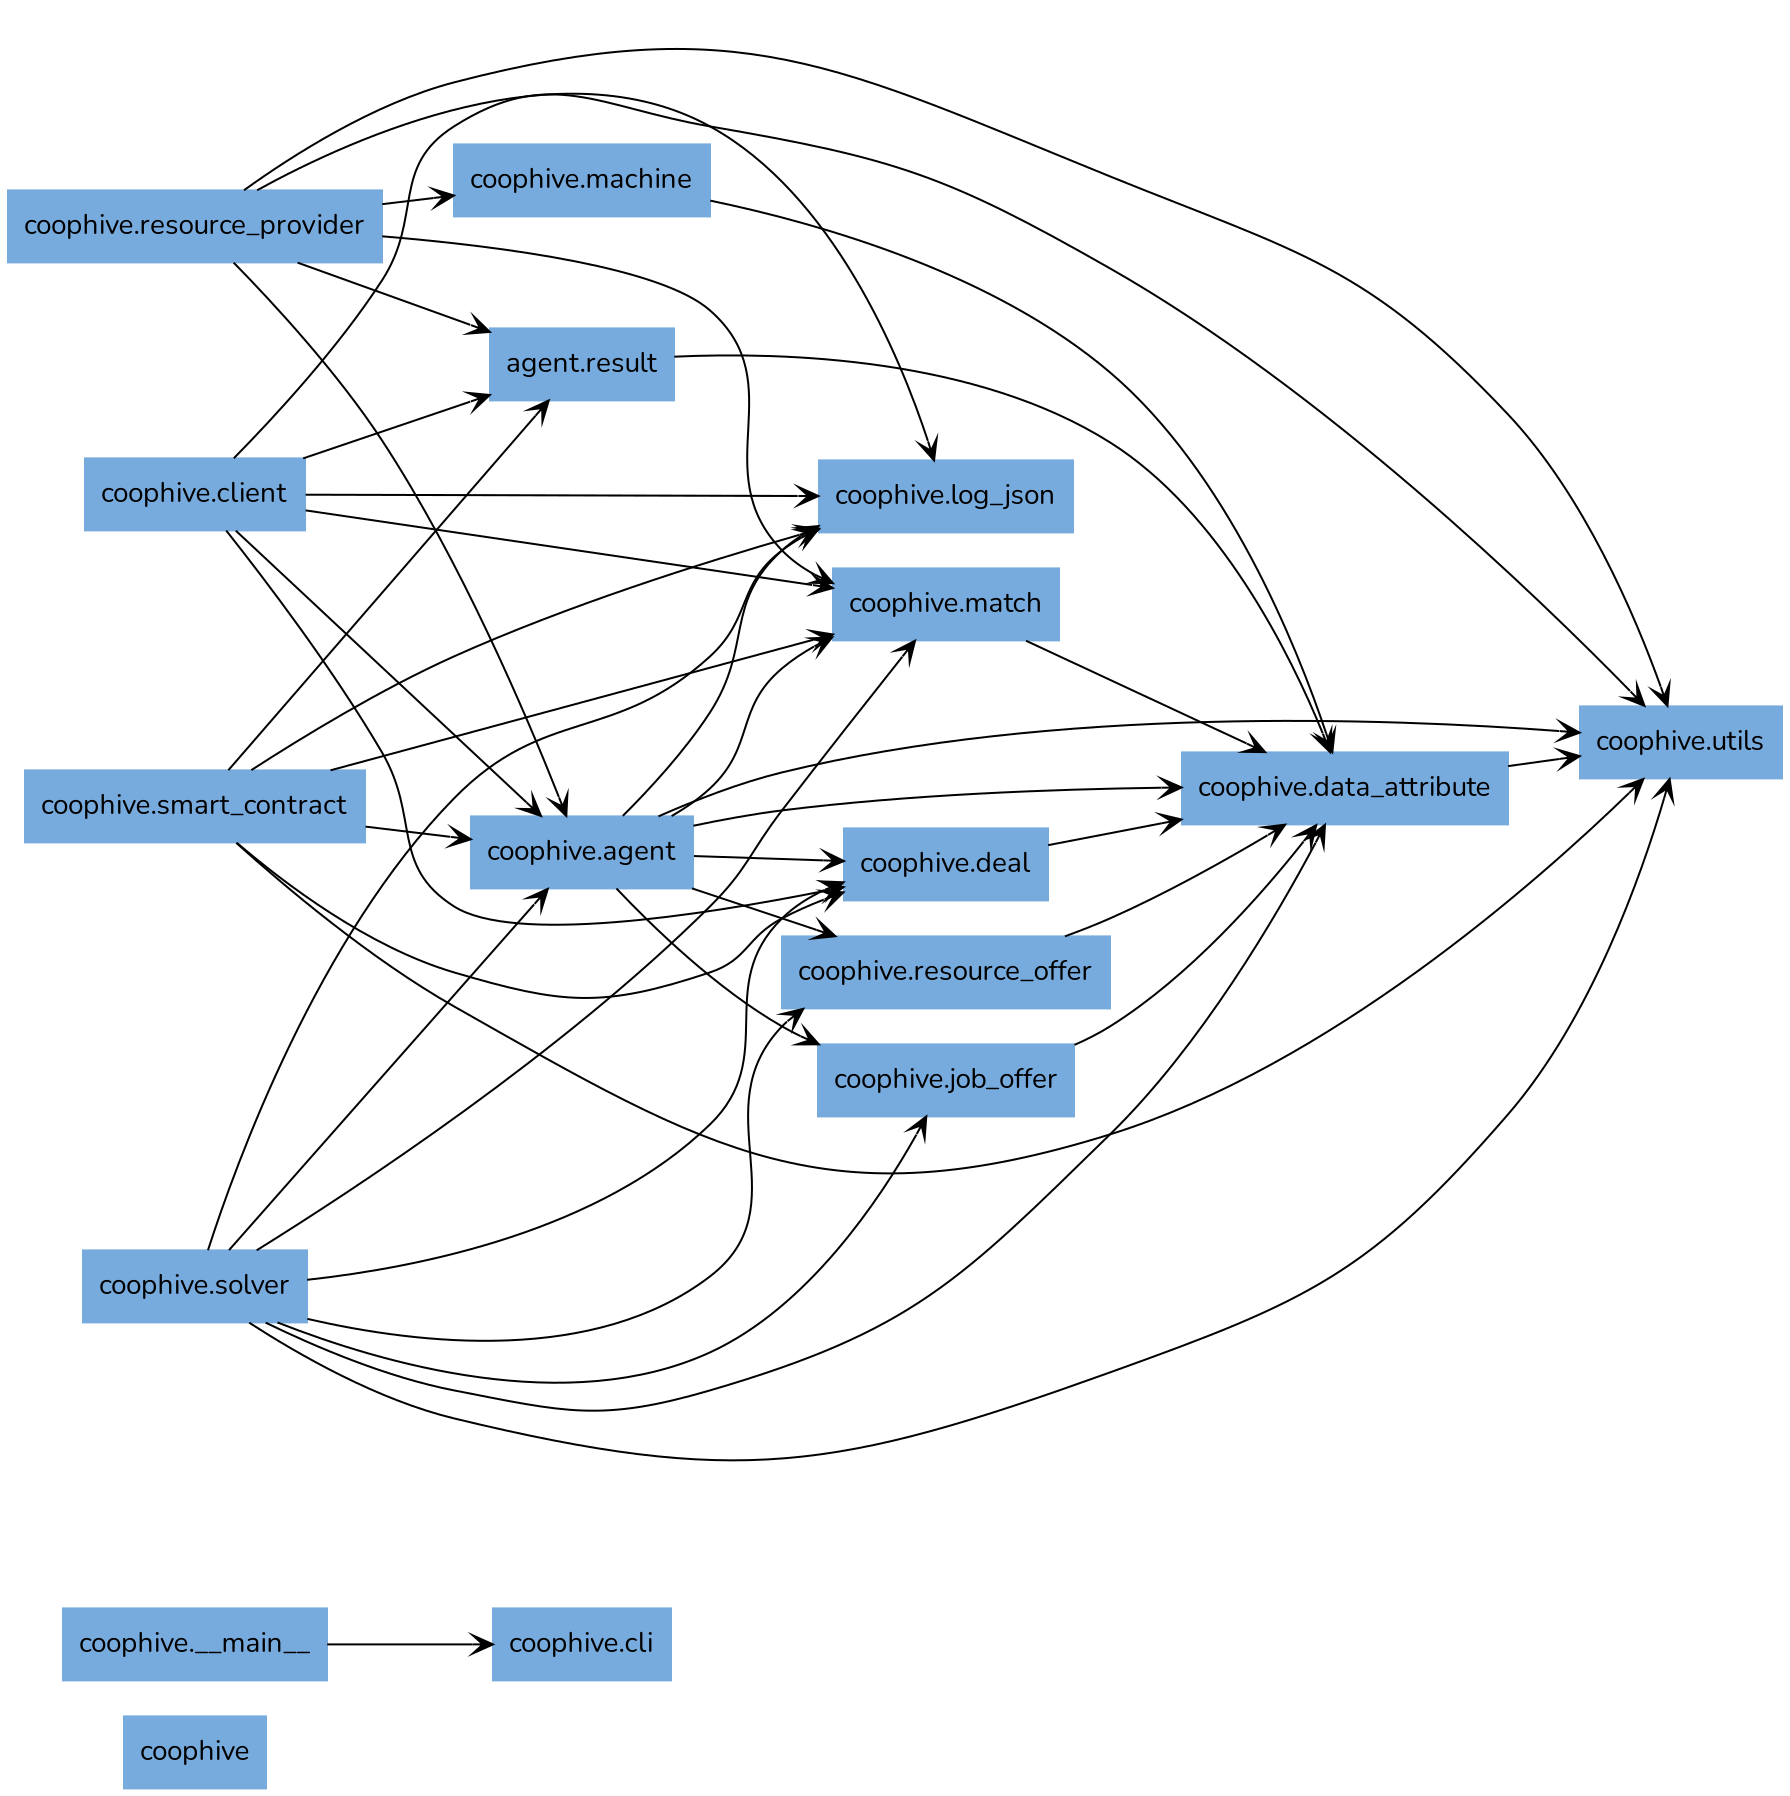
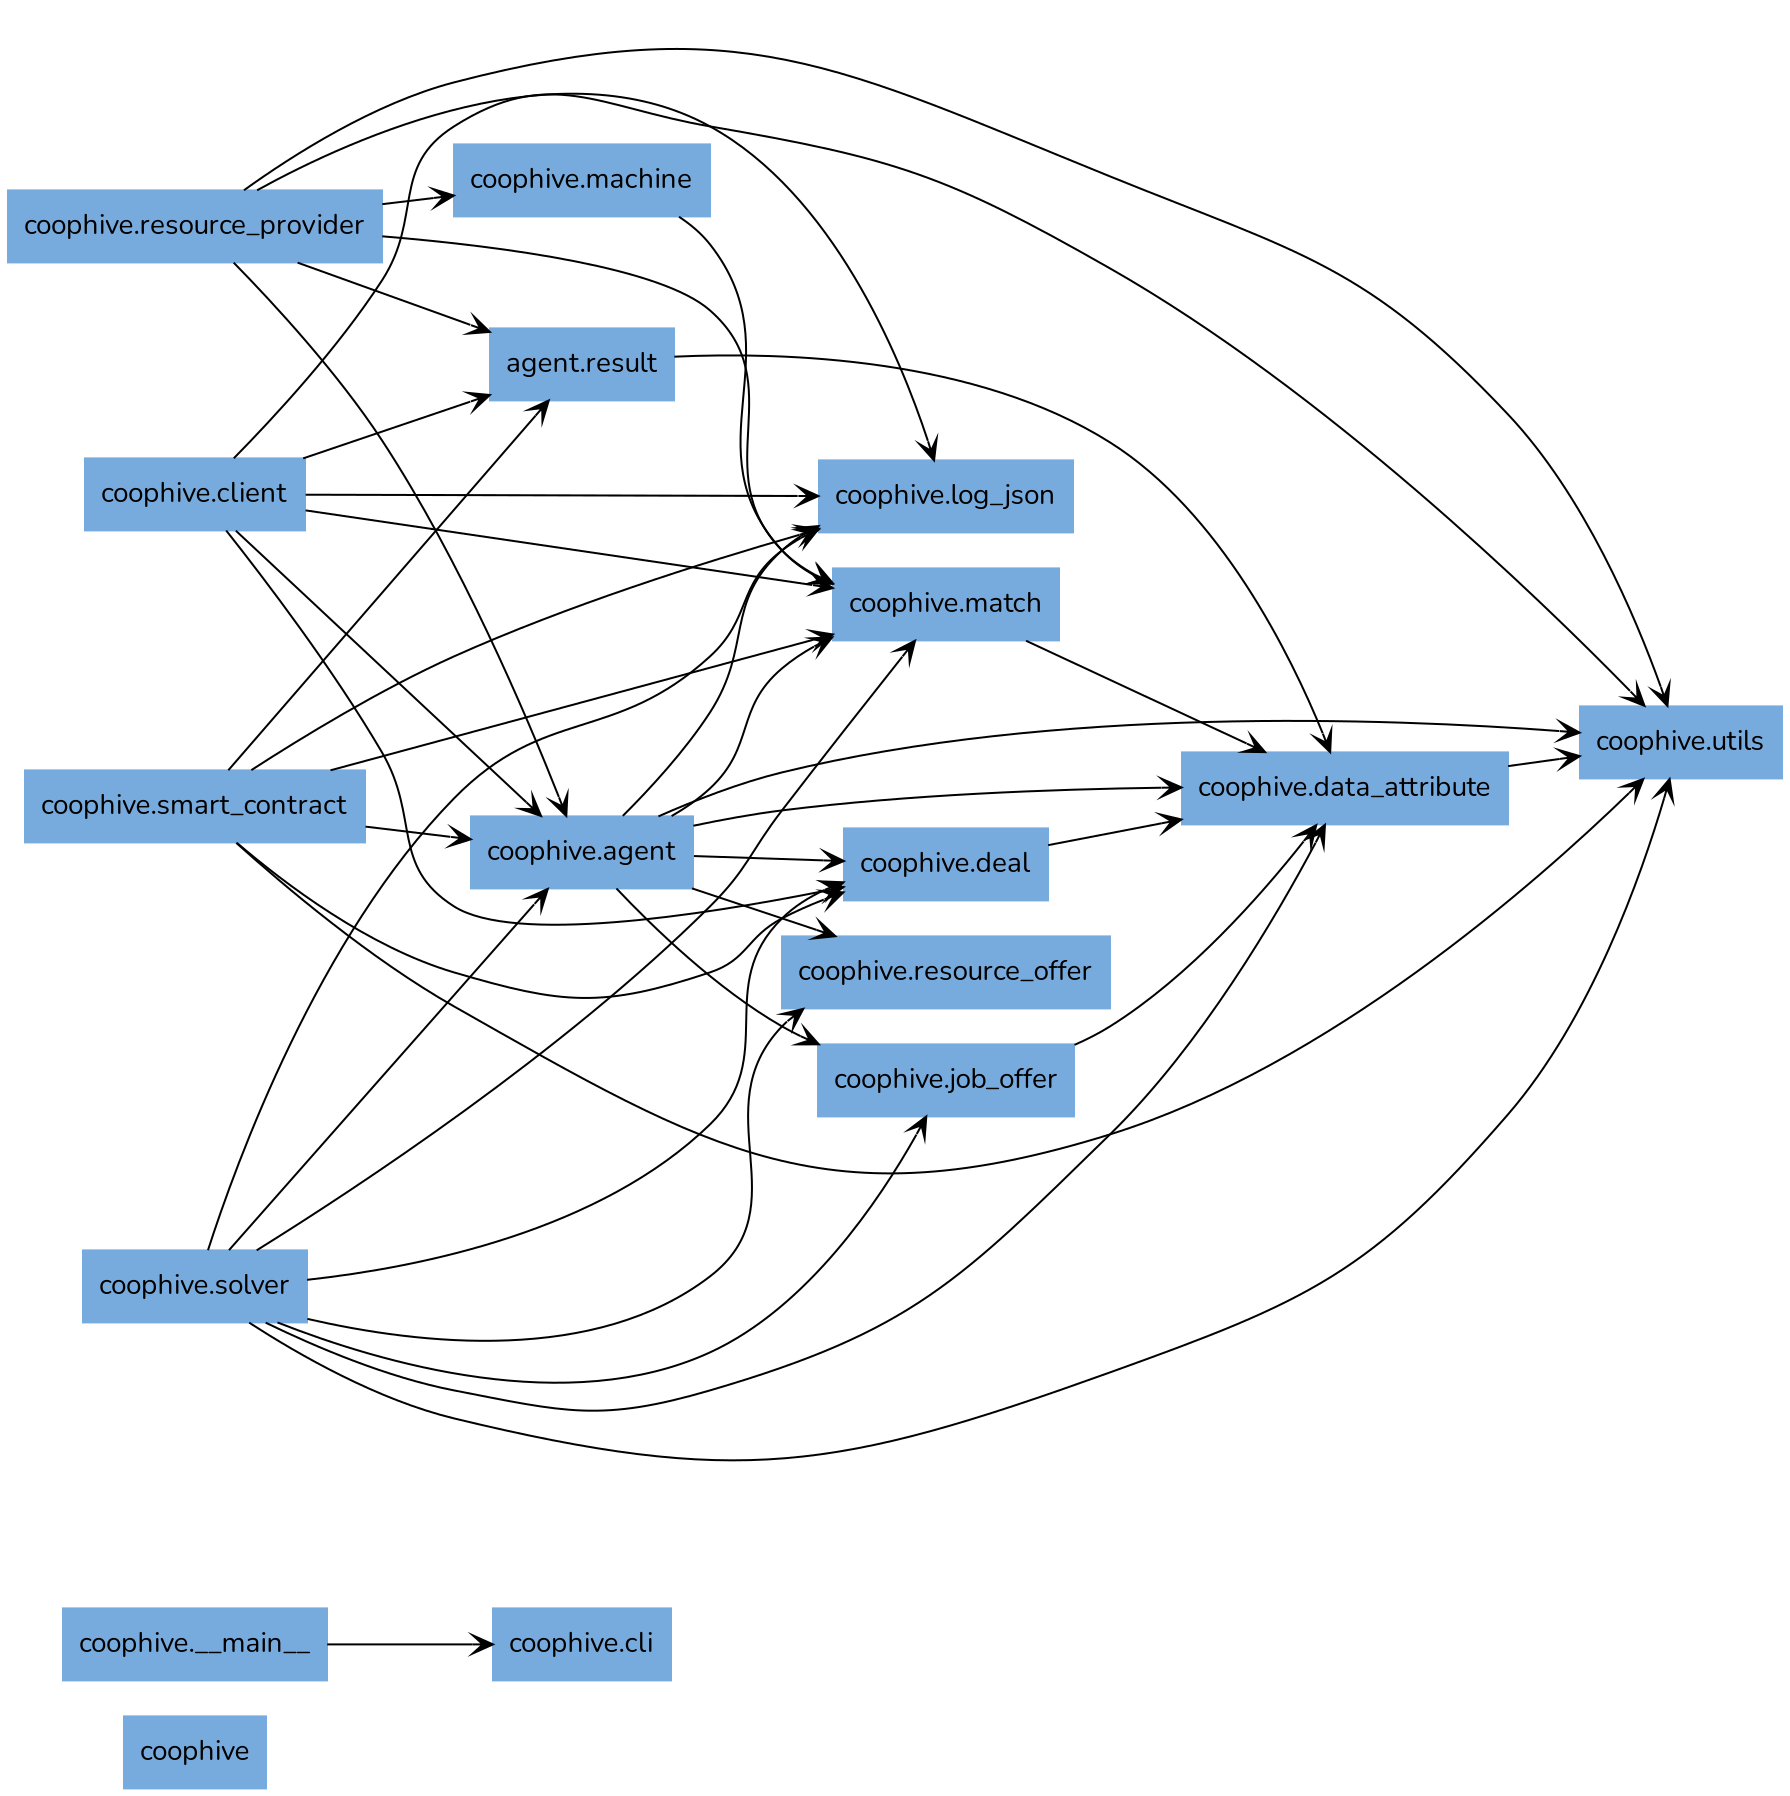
(1104, 368) -> (745, 327)
(1168, 890) -> none
